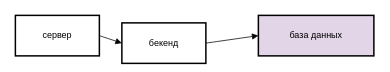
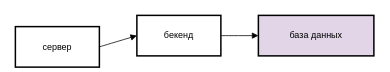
(57, 36) -> (57, 47)
(164, 43) -> (179, 36)
